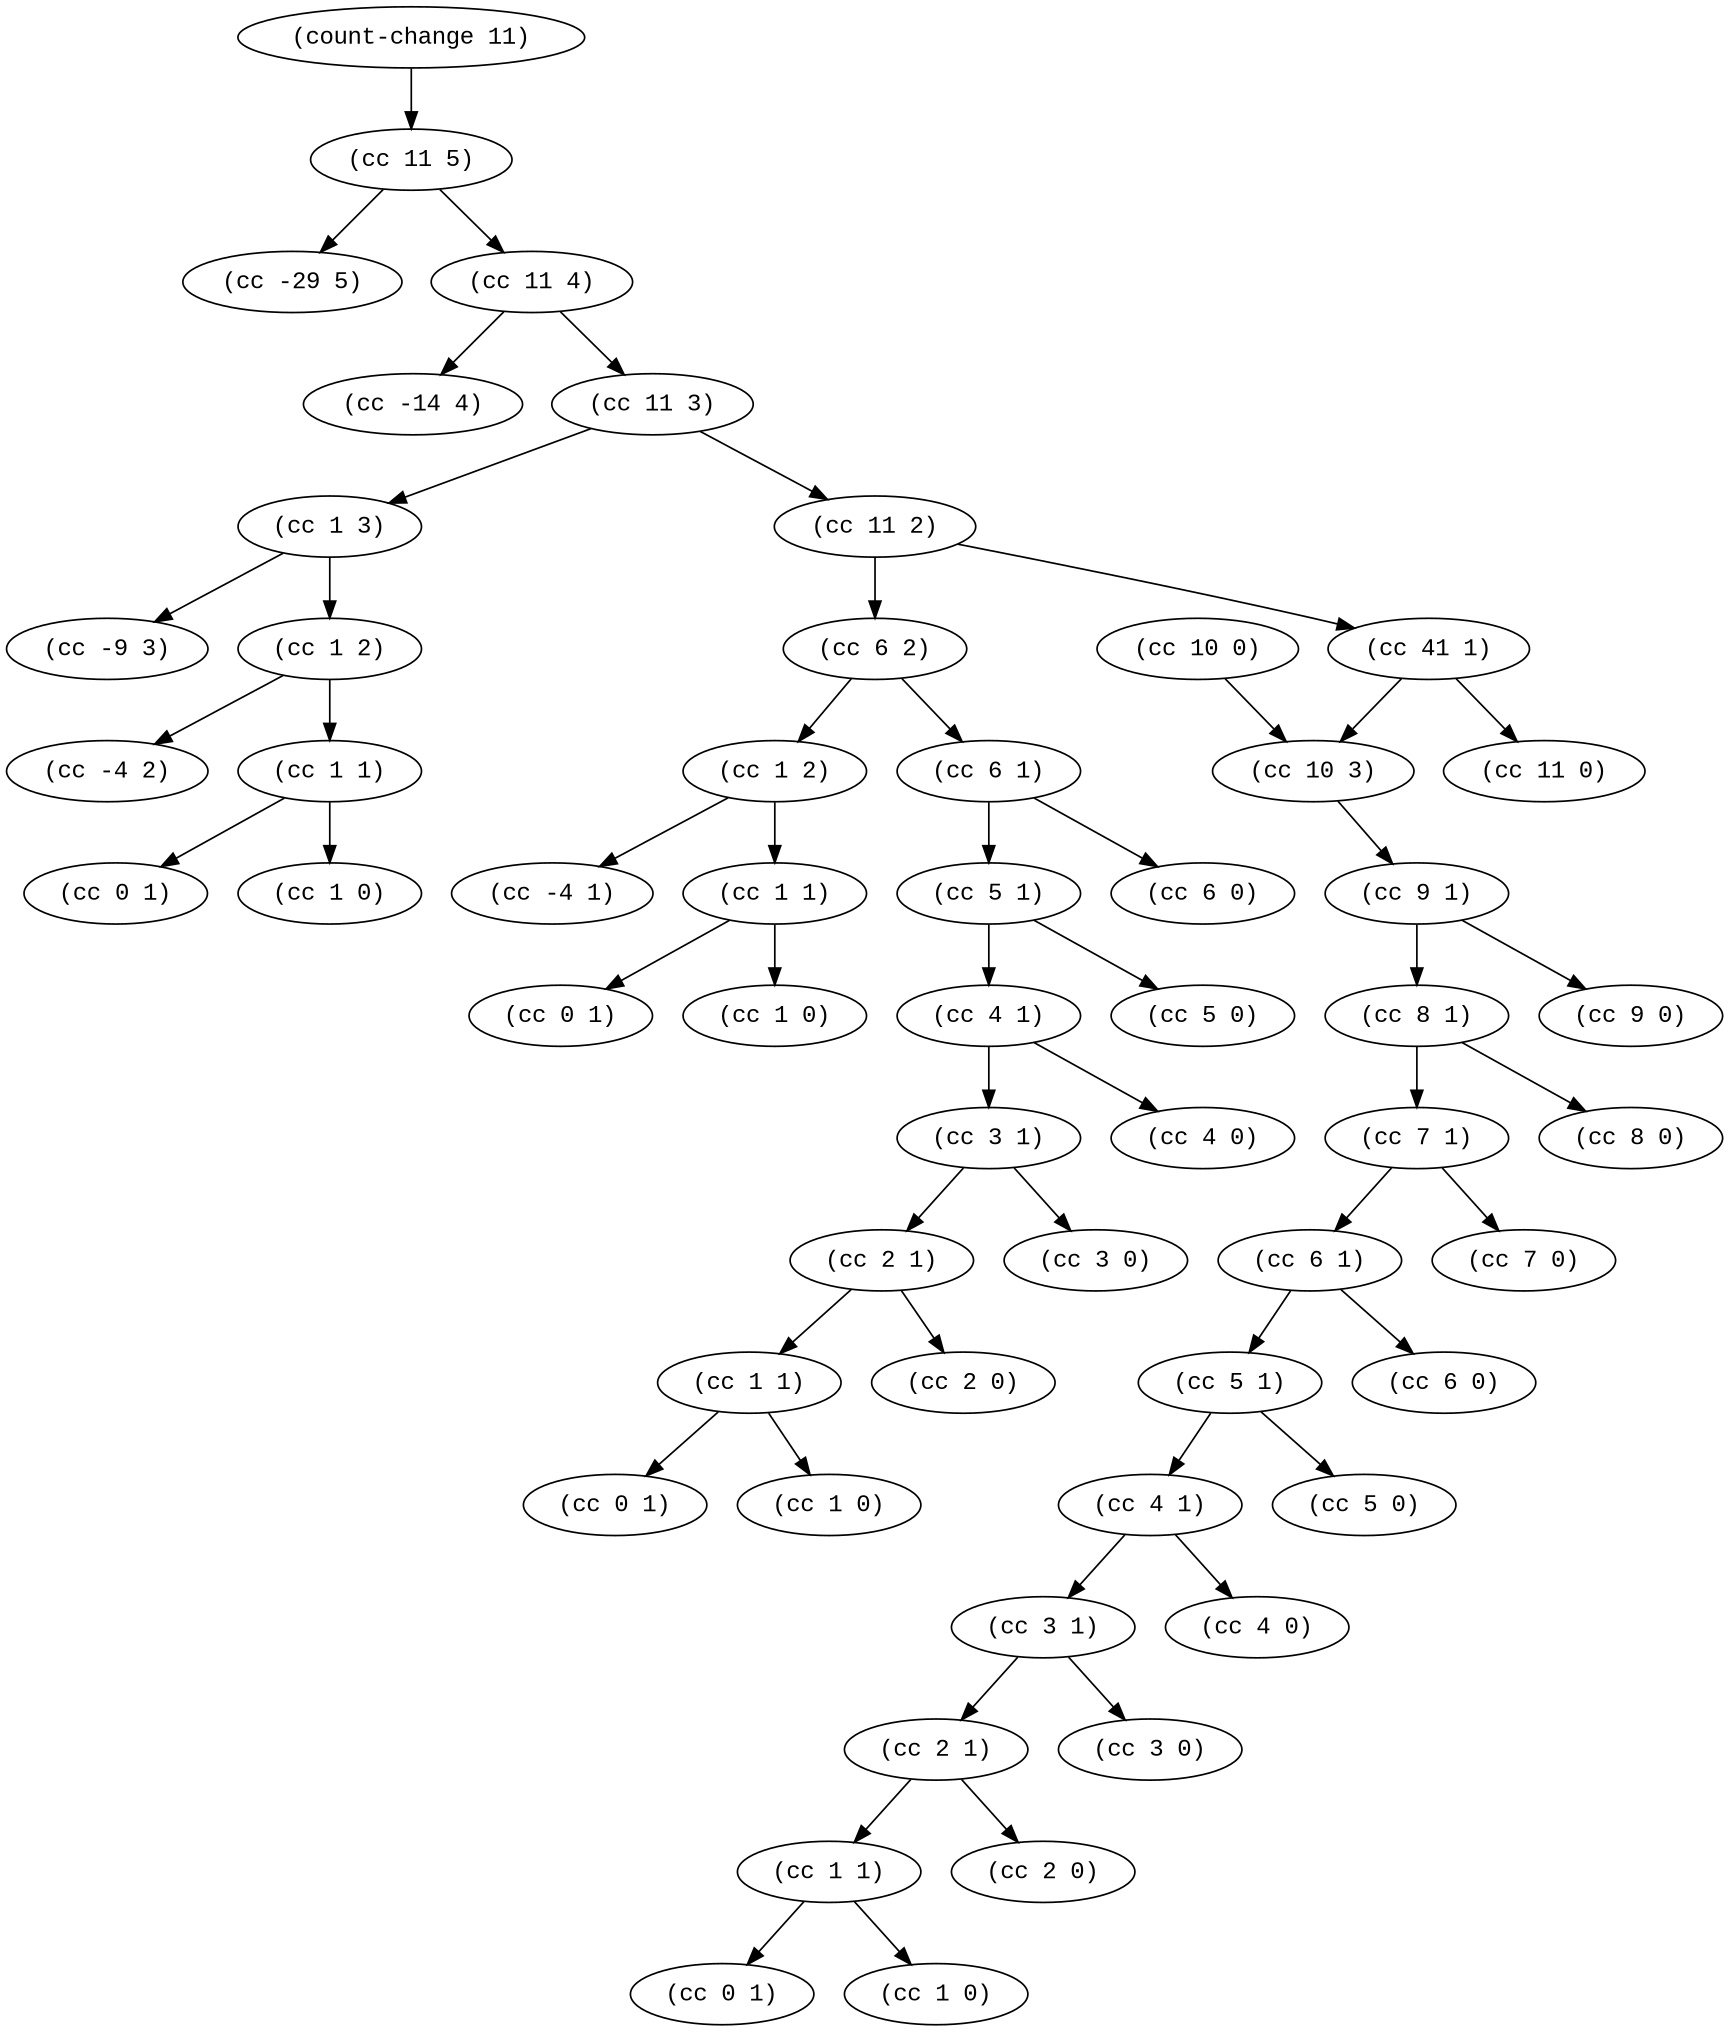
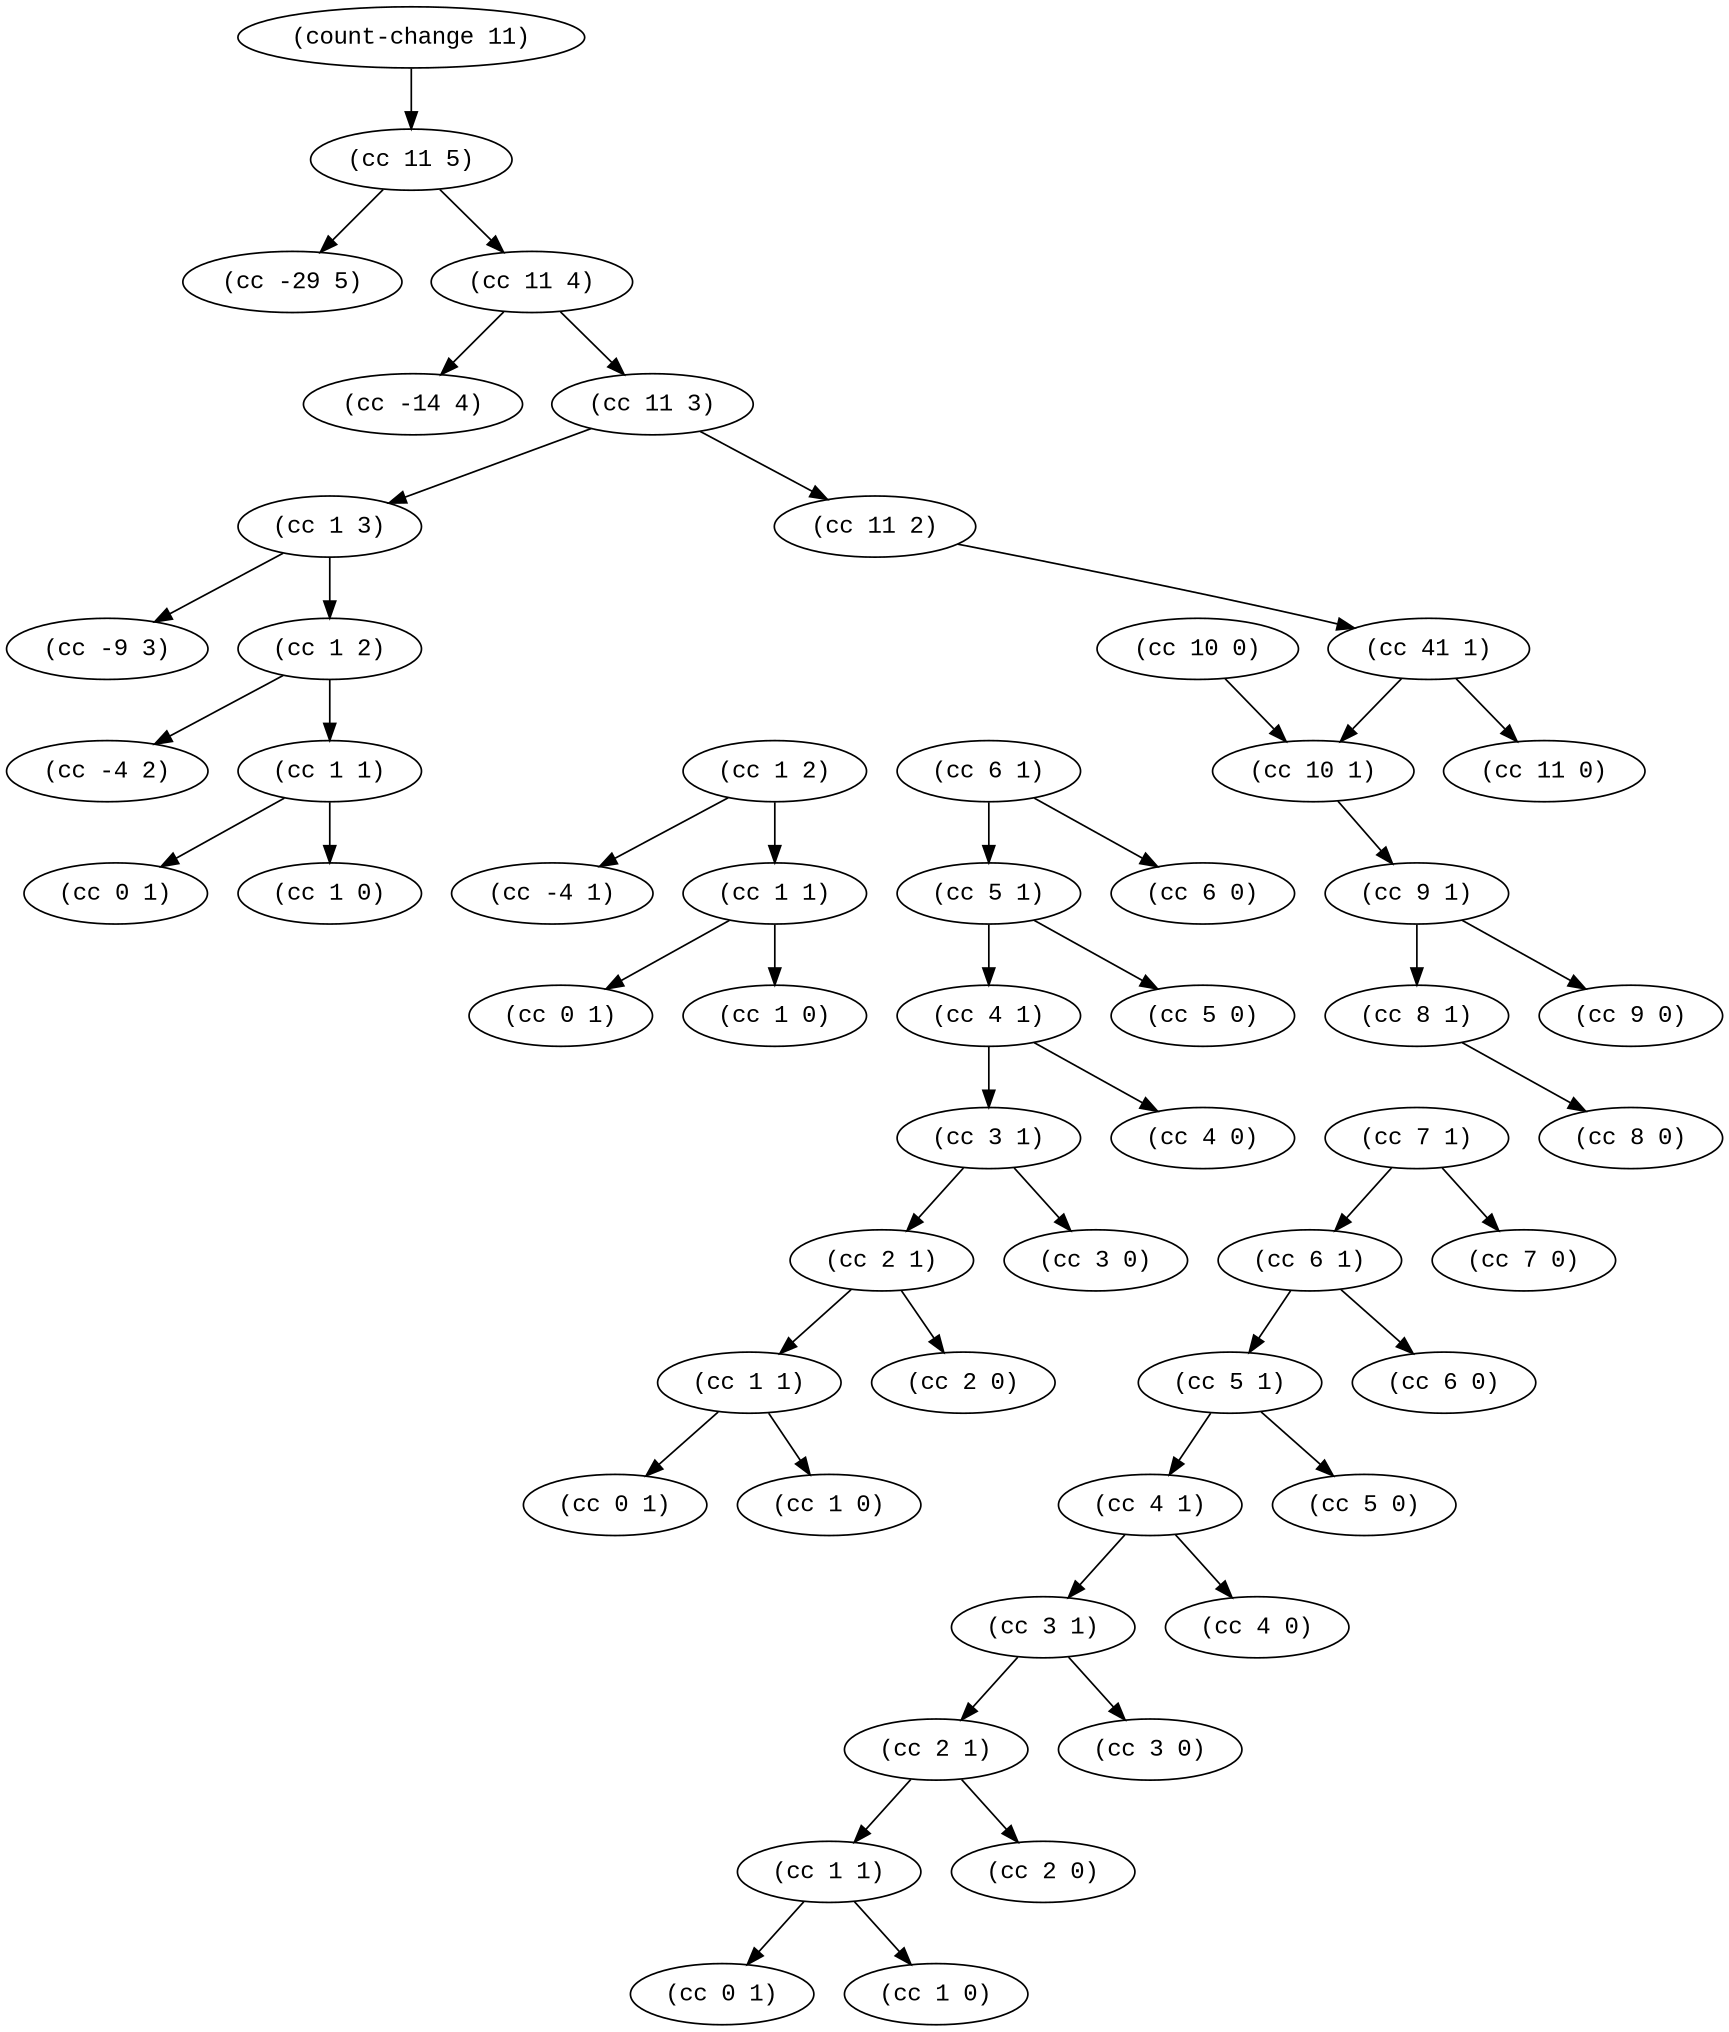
(875, 649) -> none
(1313, 771) -> (1313, 771)
(1417, 1069) -> none
